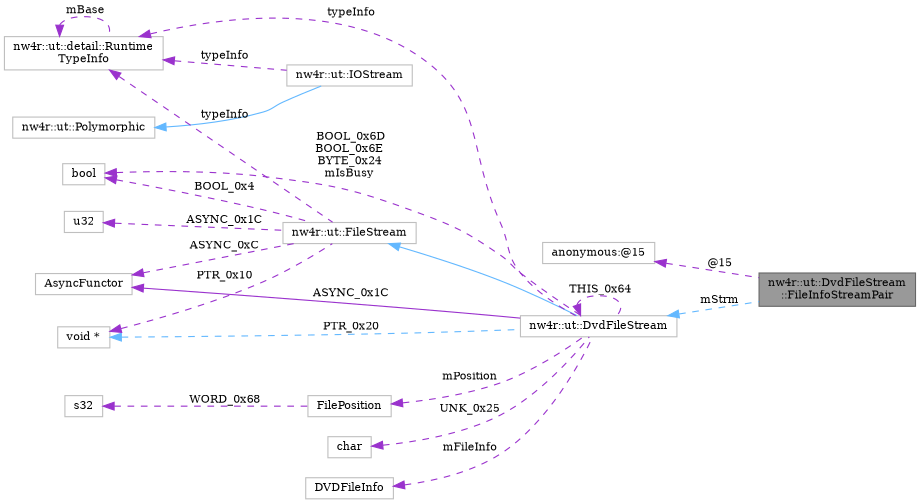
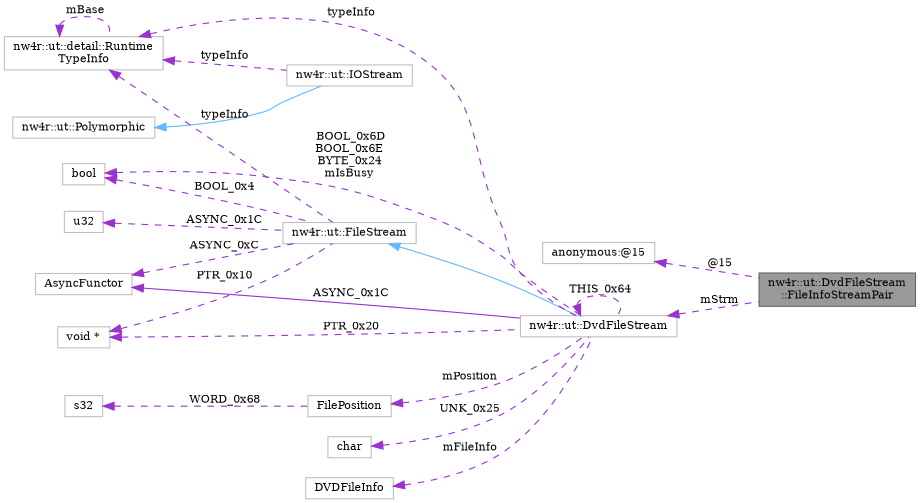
(719, 308) -> (719, 308)
(321, 335) -> (321, 335)
